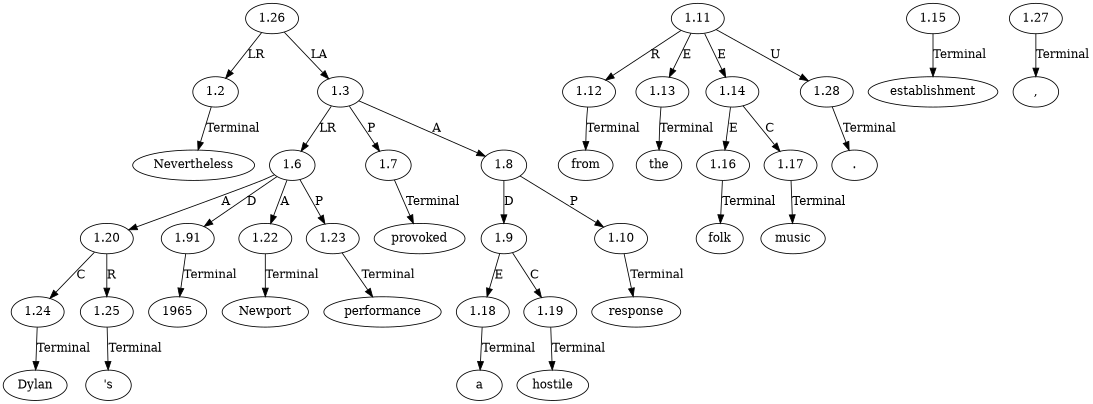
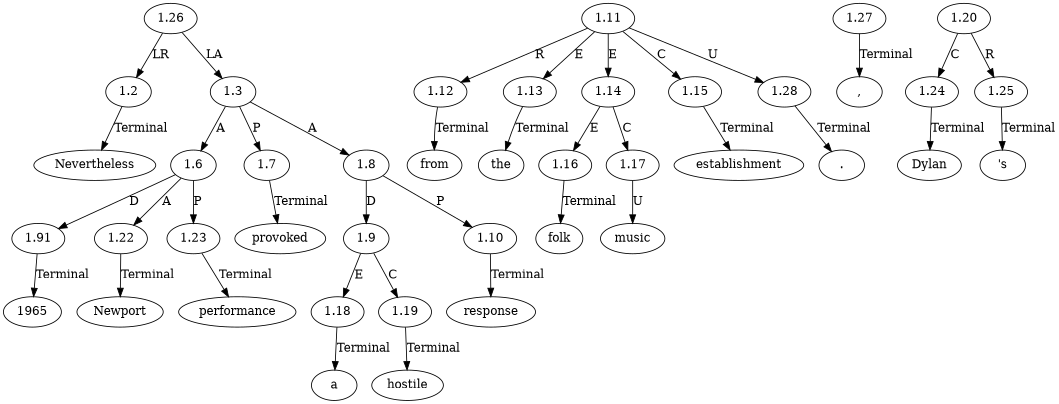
none -> (648, 53)
(328, 129) -> (220, 129)
(206, 201) -> none
(819, 202) -> (638, 202)
